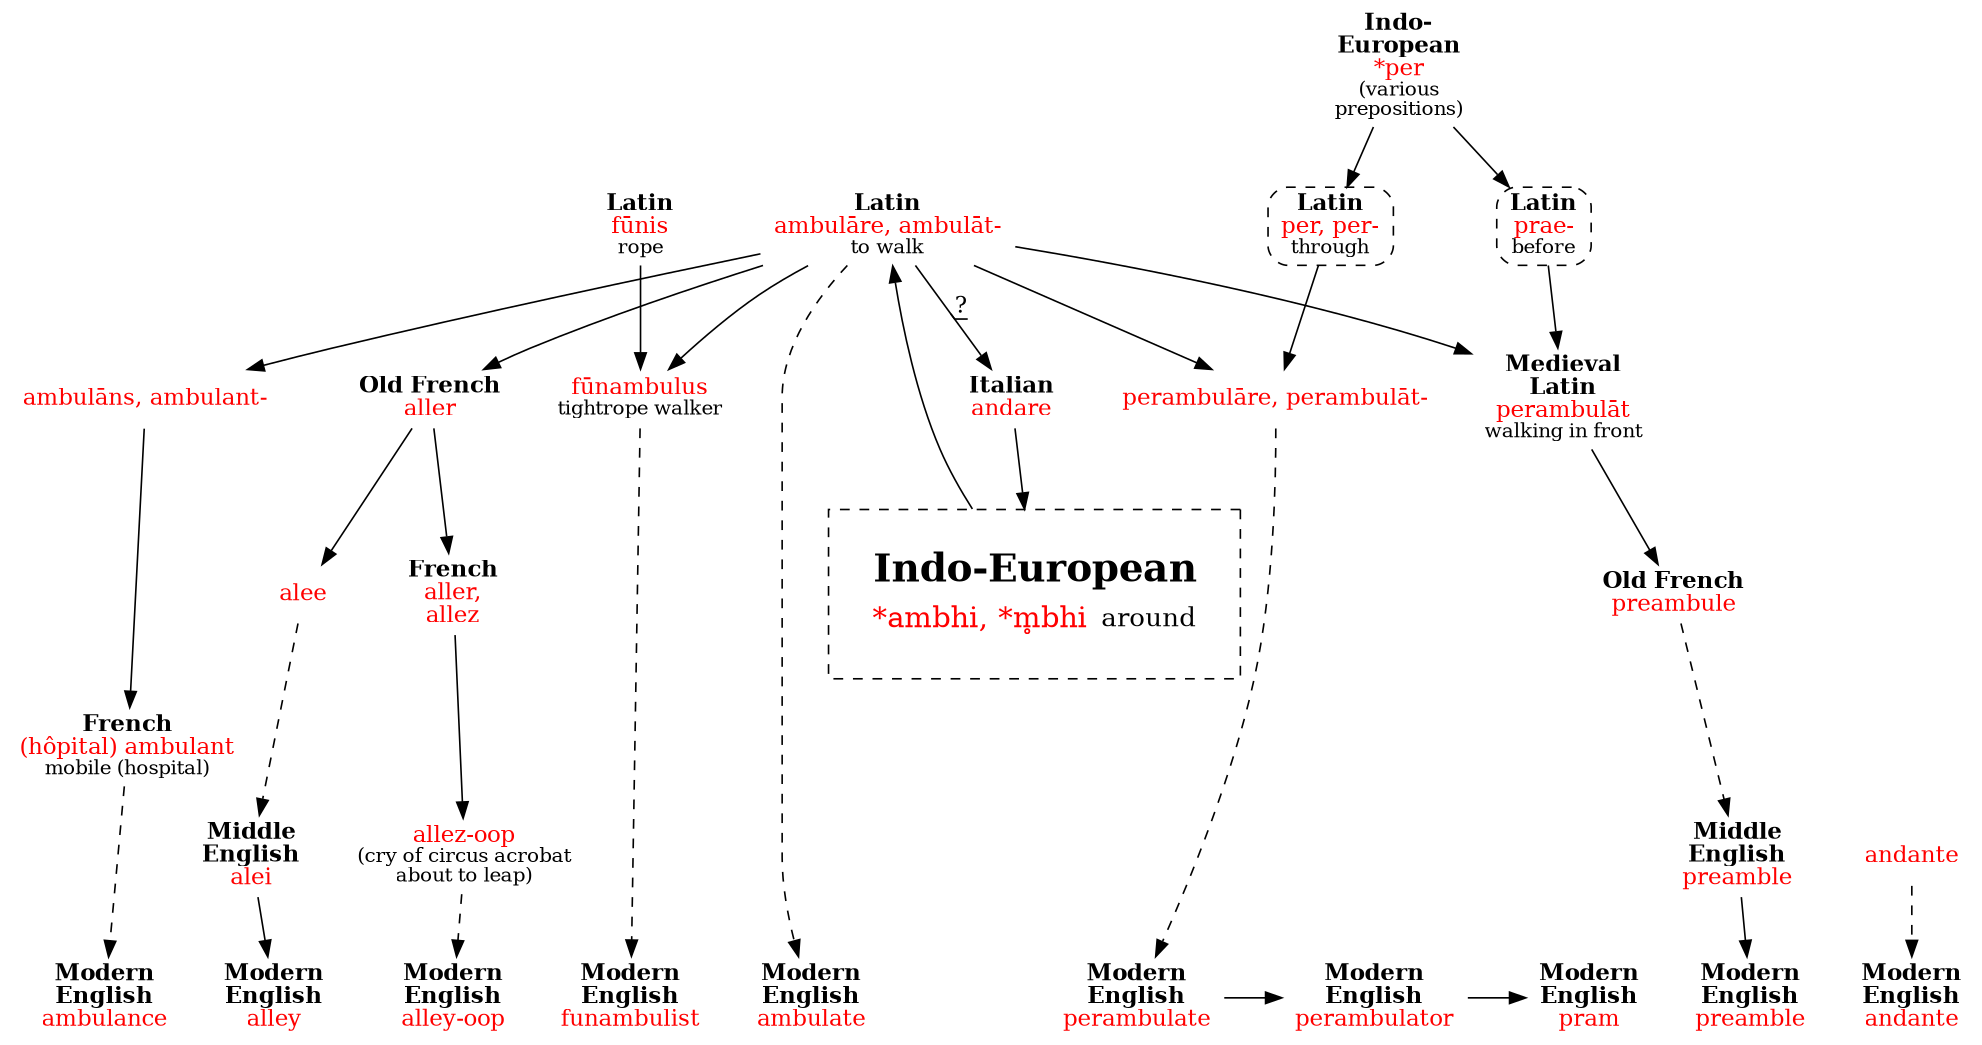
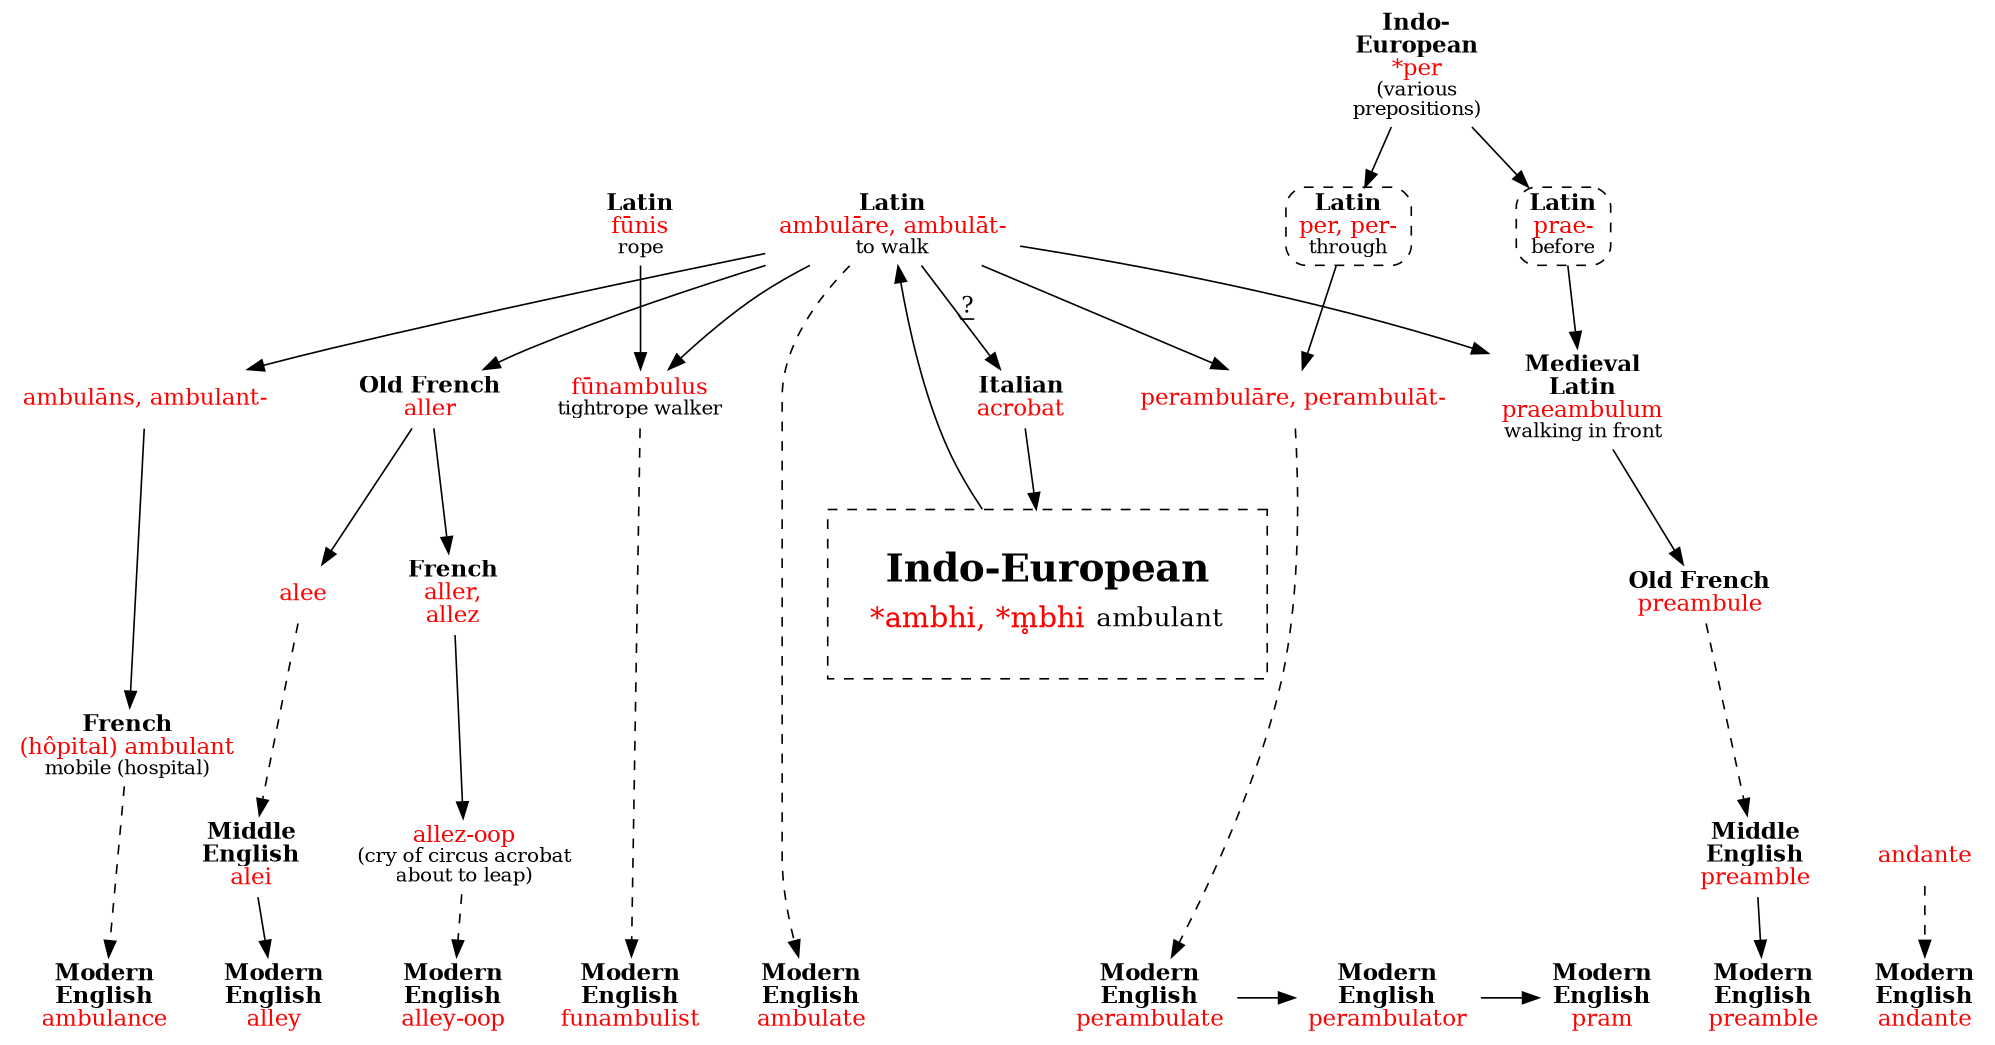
(1012, 409) -> (1021, 409)
(1563, 410) -> (1583, 410)
(1149, 619) -> (1161, 619)
